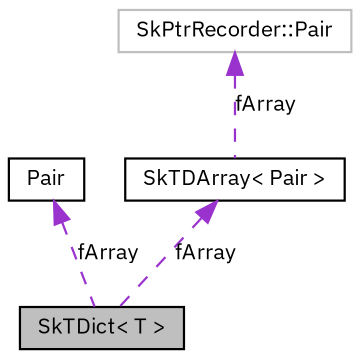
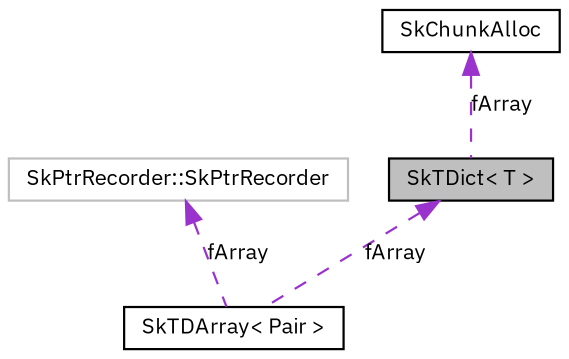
(235, 31) -> (178, 180)
(47, 180) -> (471, 31)
(161, 262) -> (343, 260)
